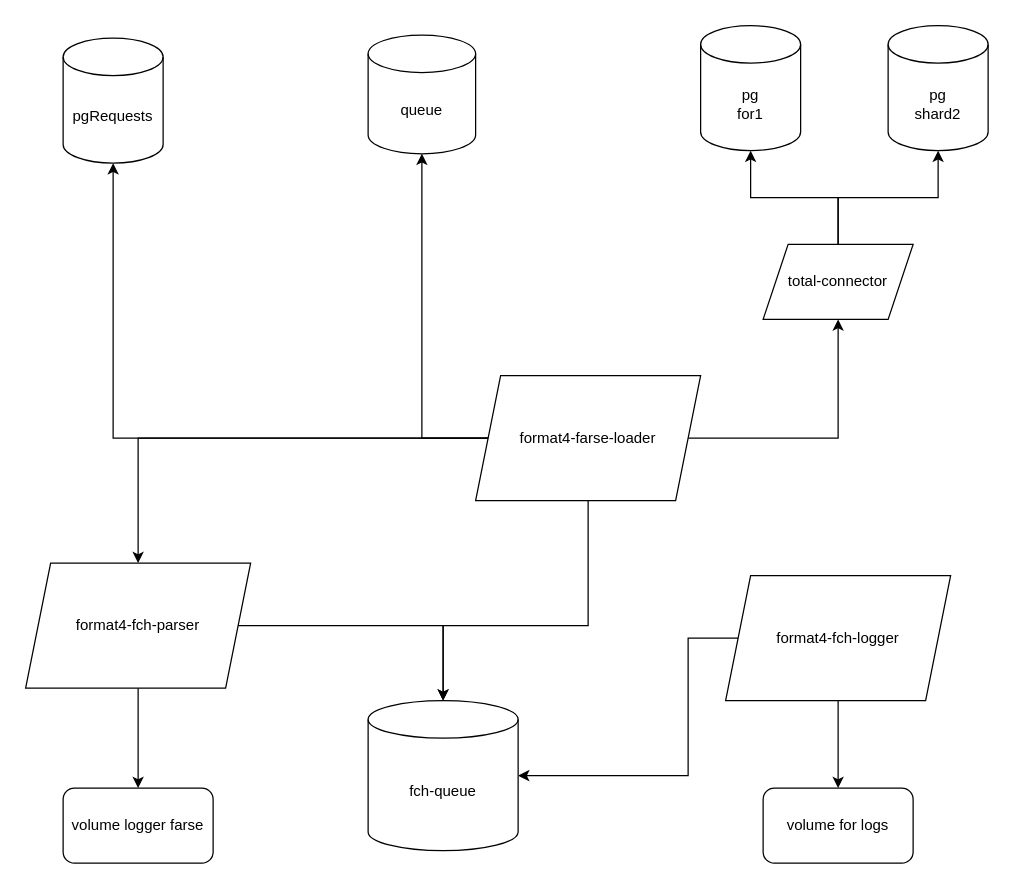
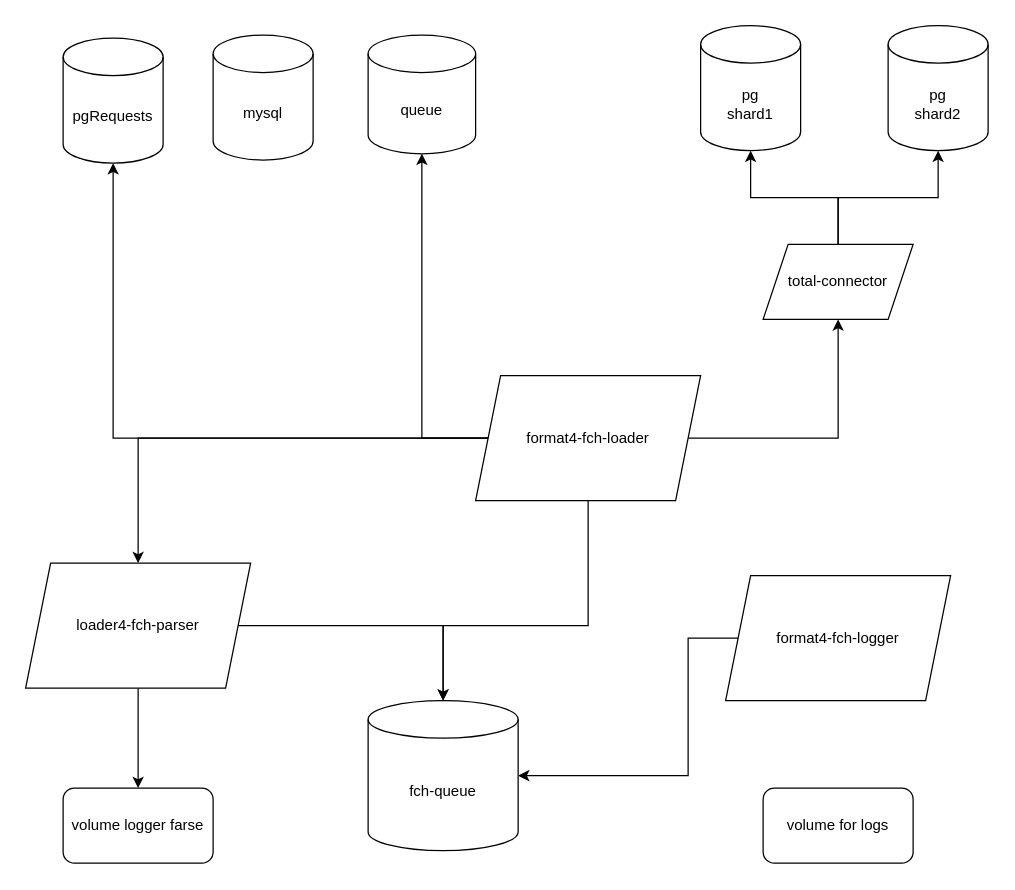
none -> (263, 98)
(751, 104) -> (751, 104)
(588, 438) -> (588, 438)
(138, 626) -> (138, 626)
(838, 740) -> none
